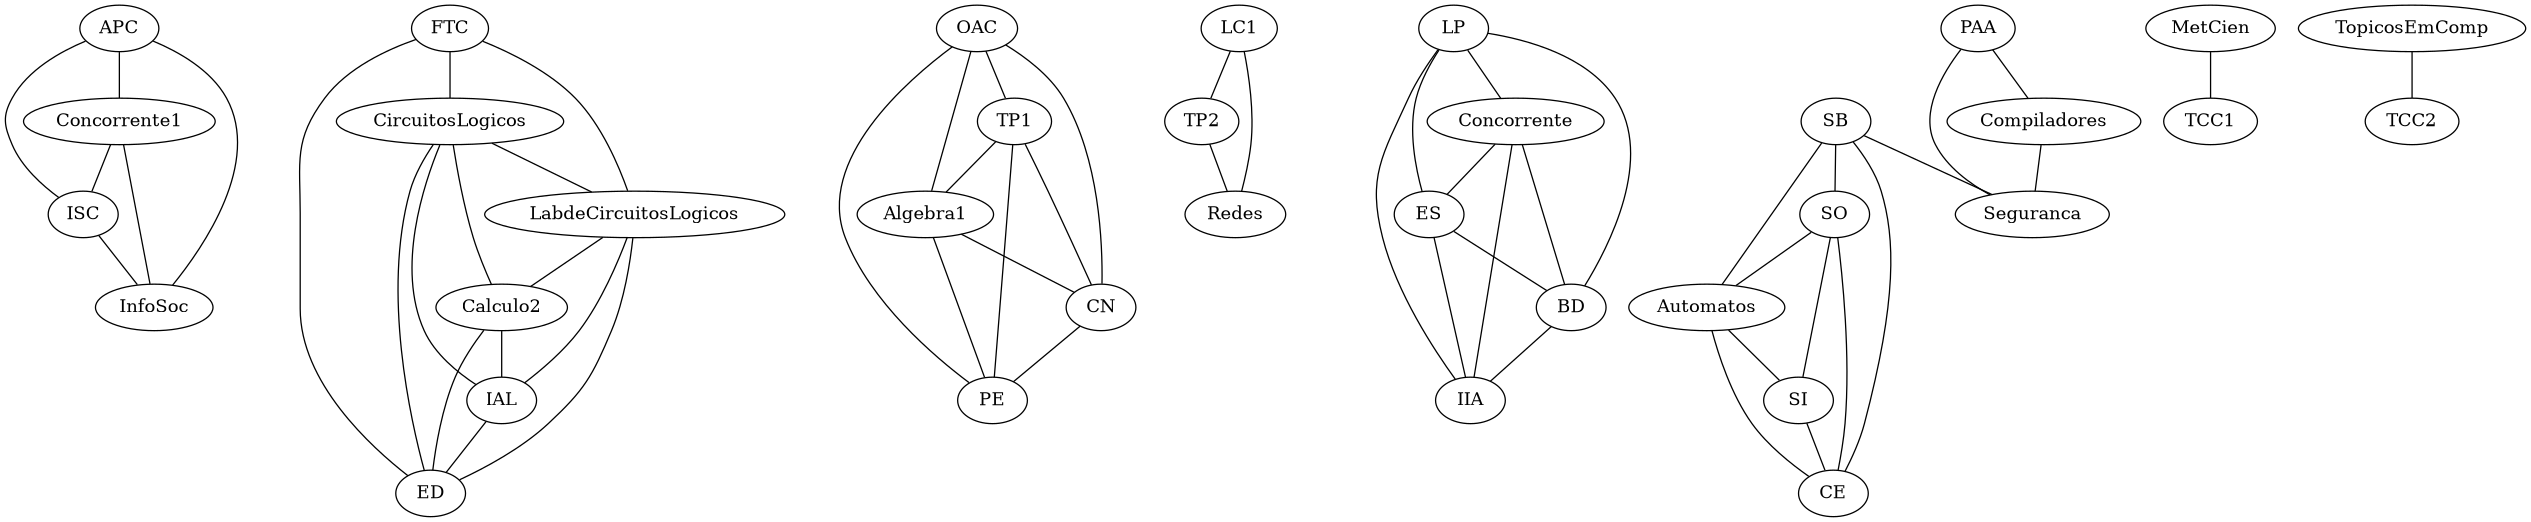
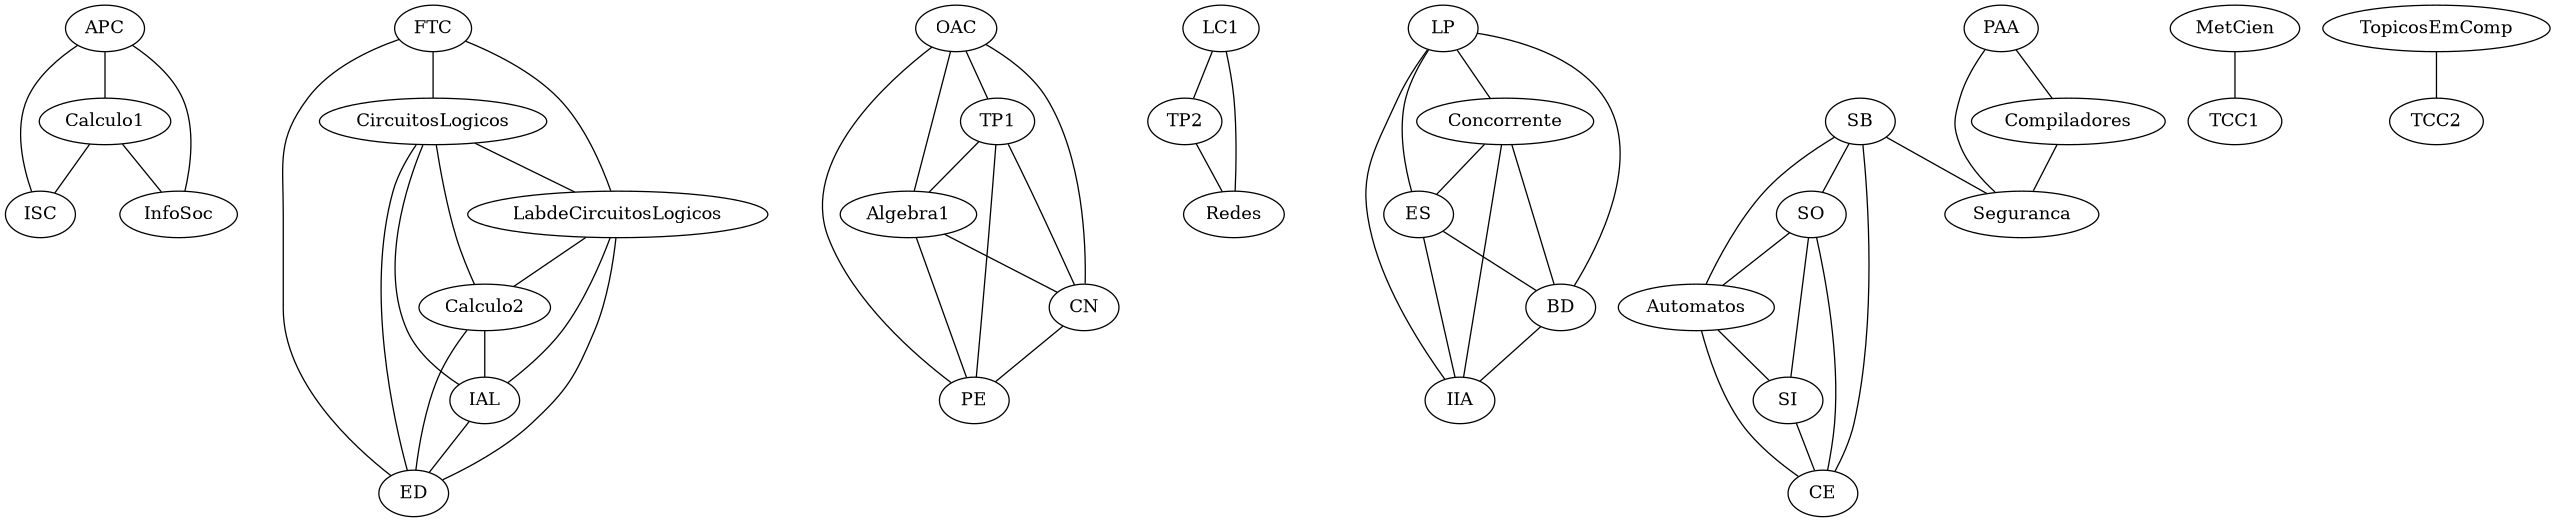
(119, 121) -> (105, 121)
(118, 260) -> none
